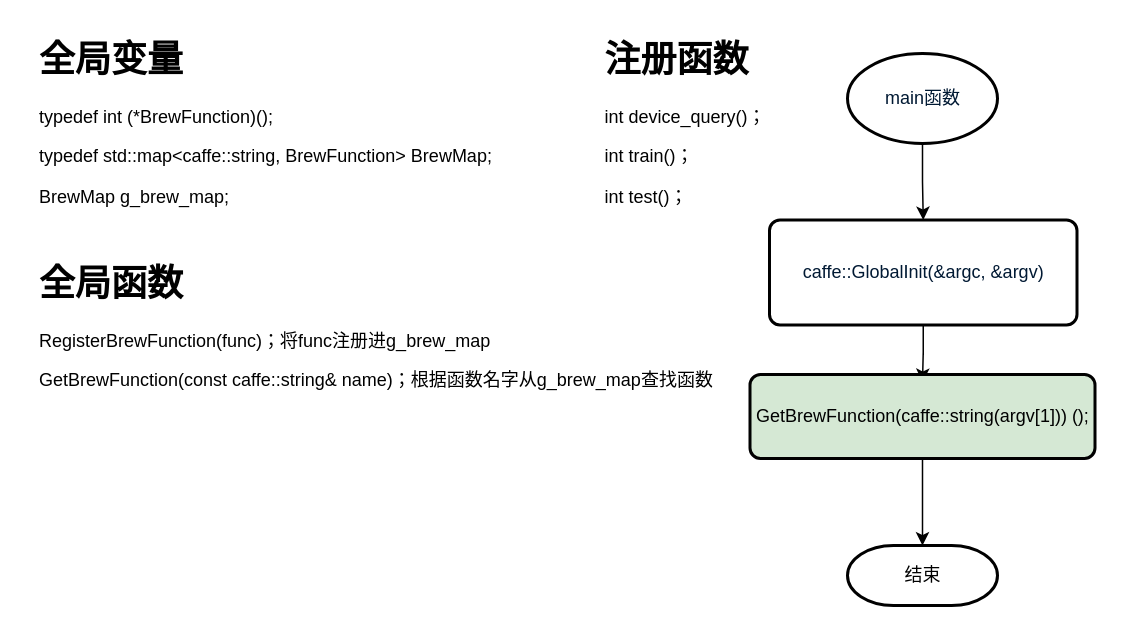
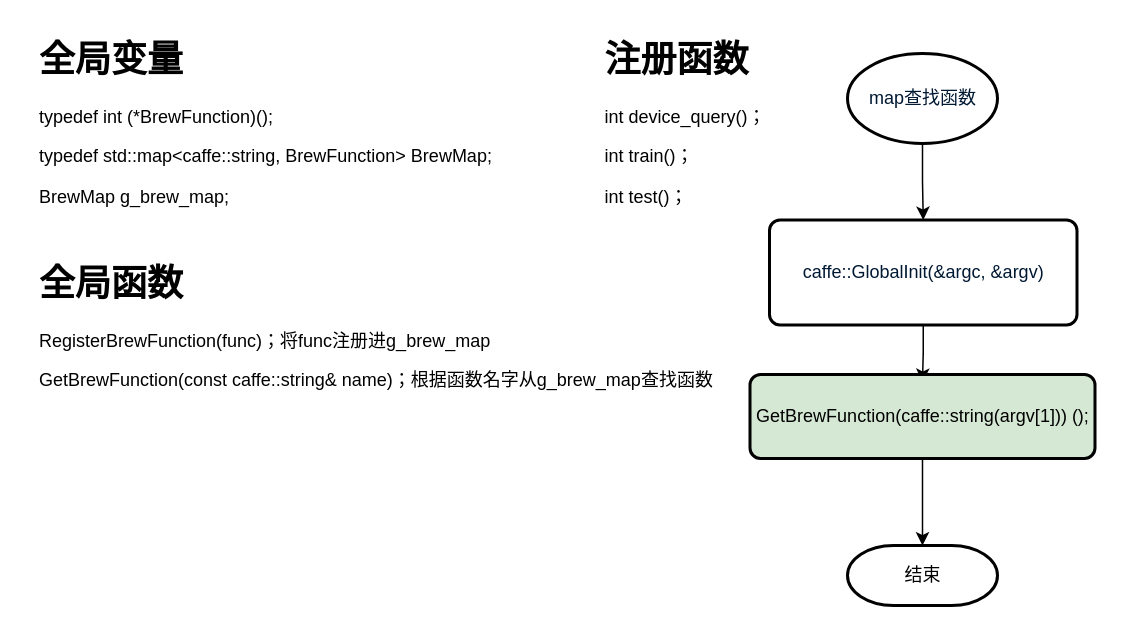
(923, 98) -> (923, 98)
